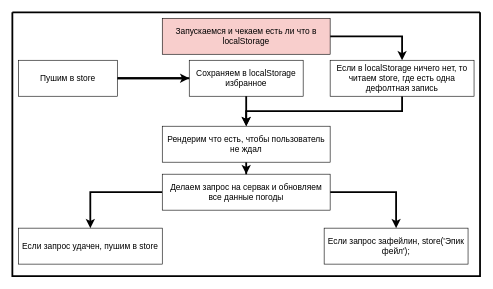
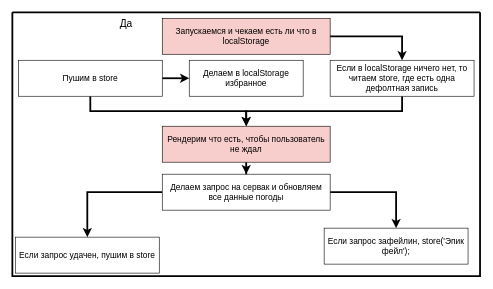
none -> (126, 24)
(68, 78) -> (90, 78)
(246, 78) -> (246, 78)
(246, 144) -> (246, 144)
(90, 246) -> (87, 255)
